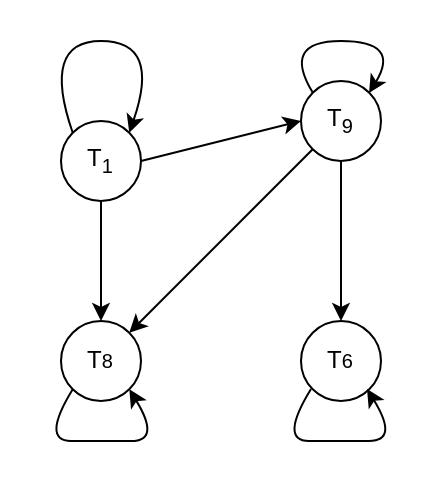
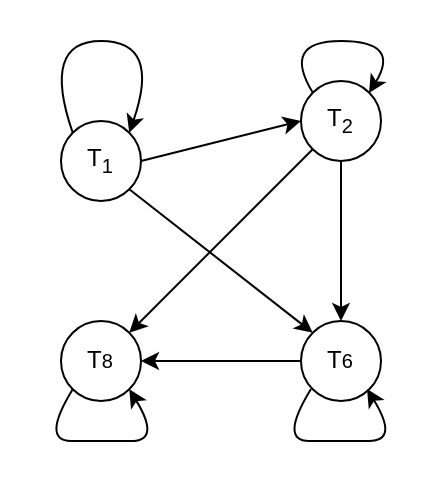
(341, 121) -> (341, 121)
(101, 254) -> none
none -> (216, 257)
none -> (228, 361)
